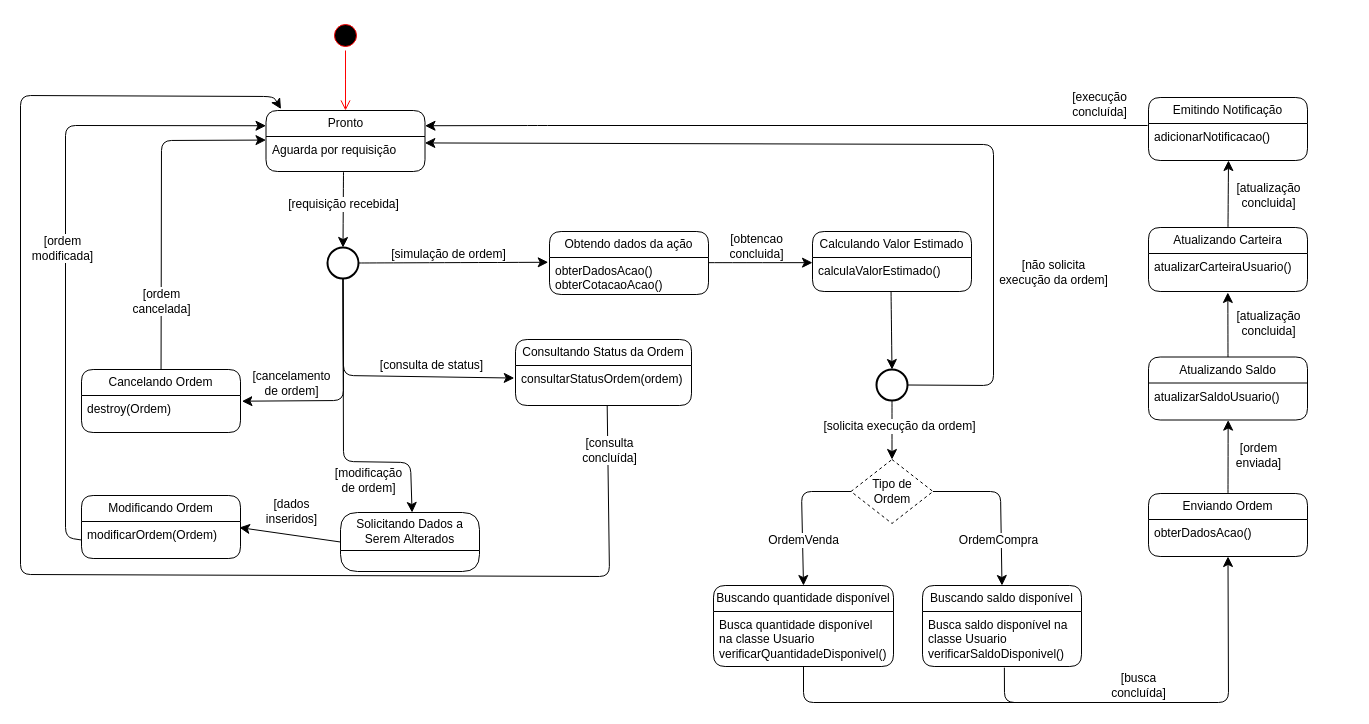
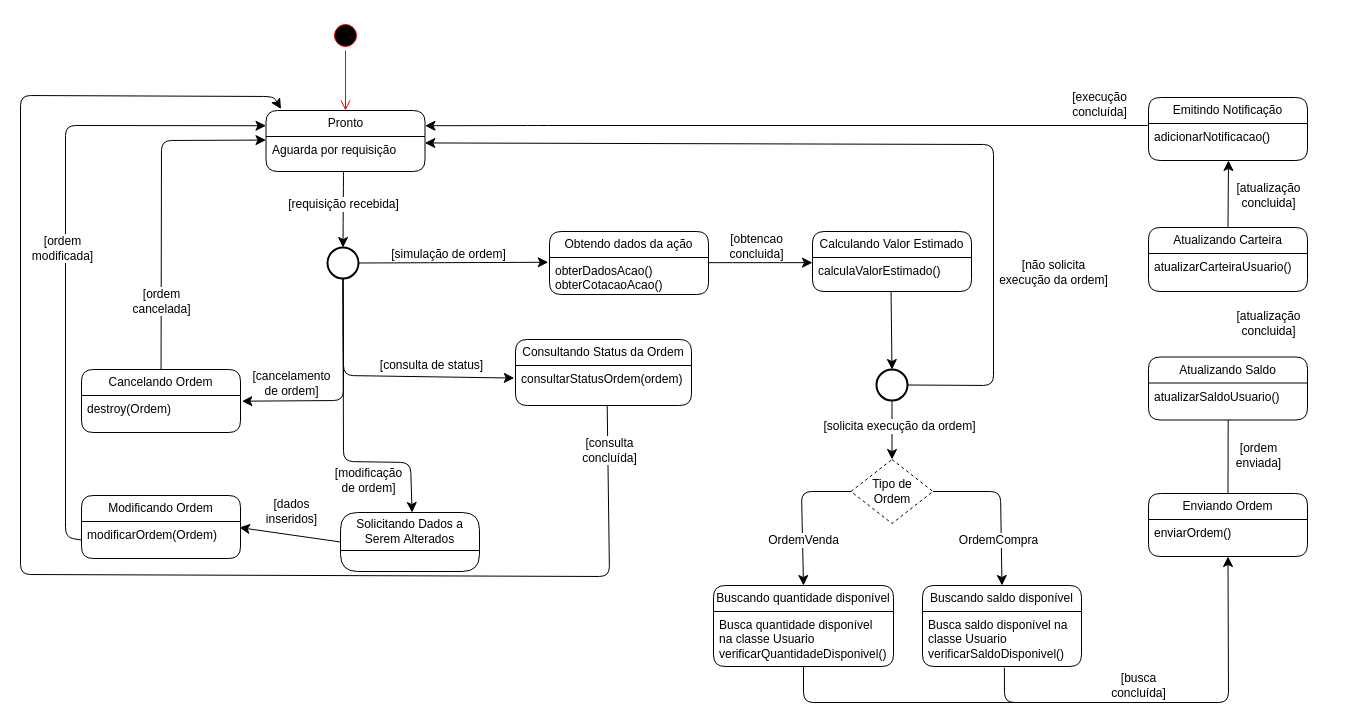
(1228, 327) -> none
(1228, 430) -> (1228, 425)
(1208, 534) -> (1197, 534)
